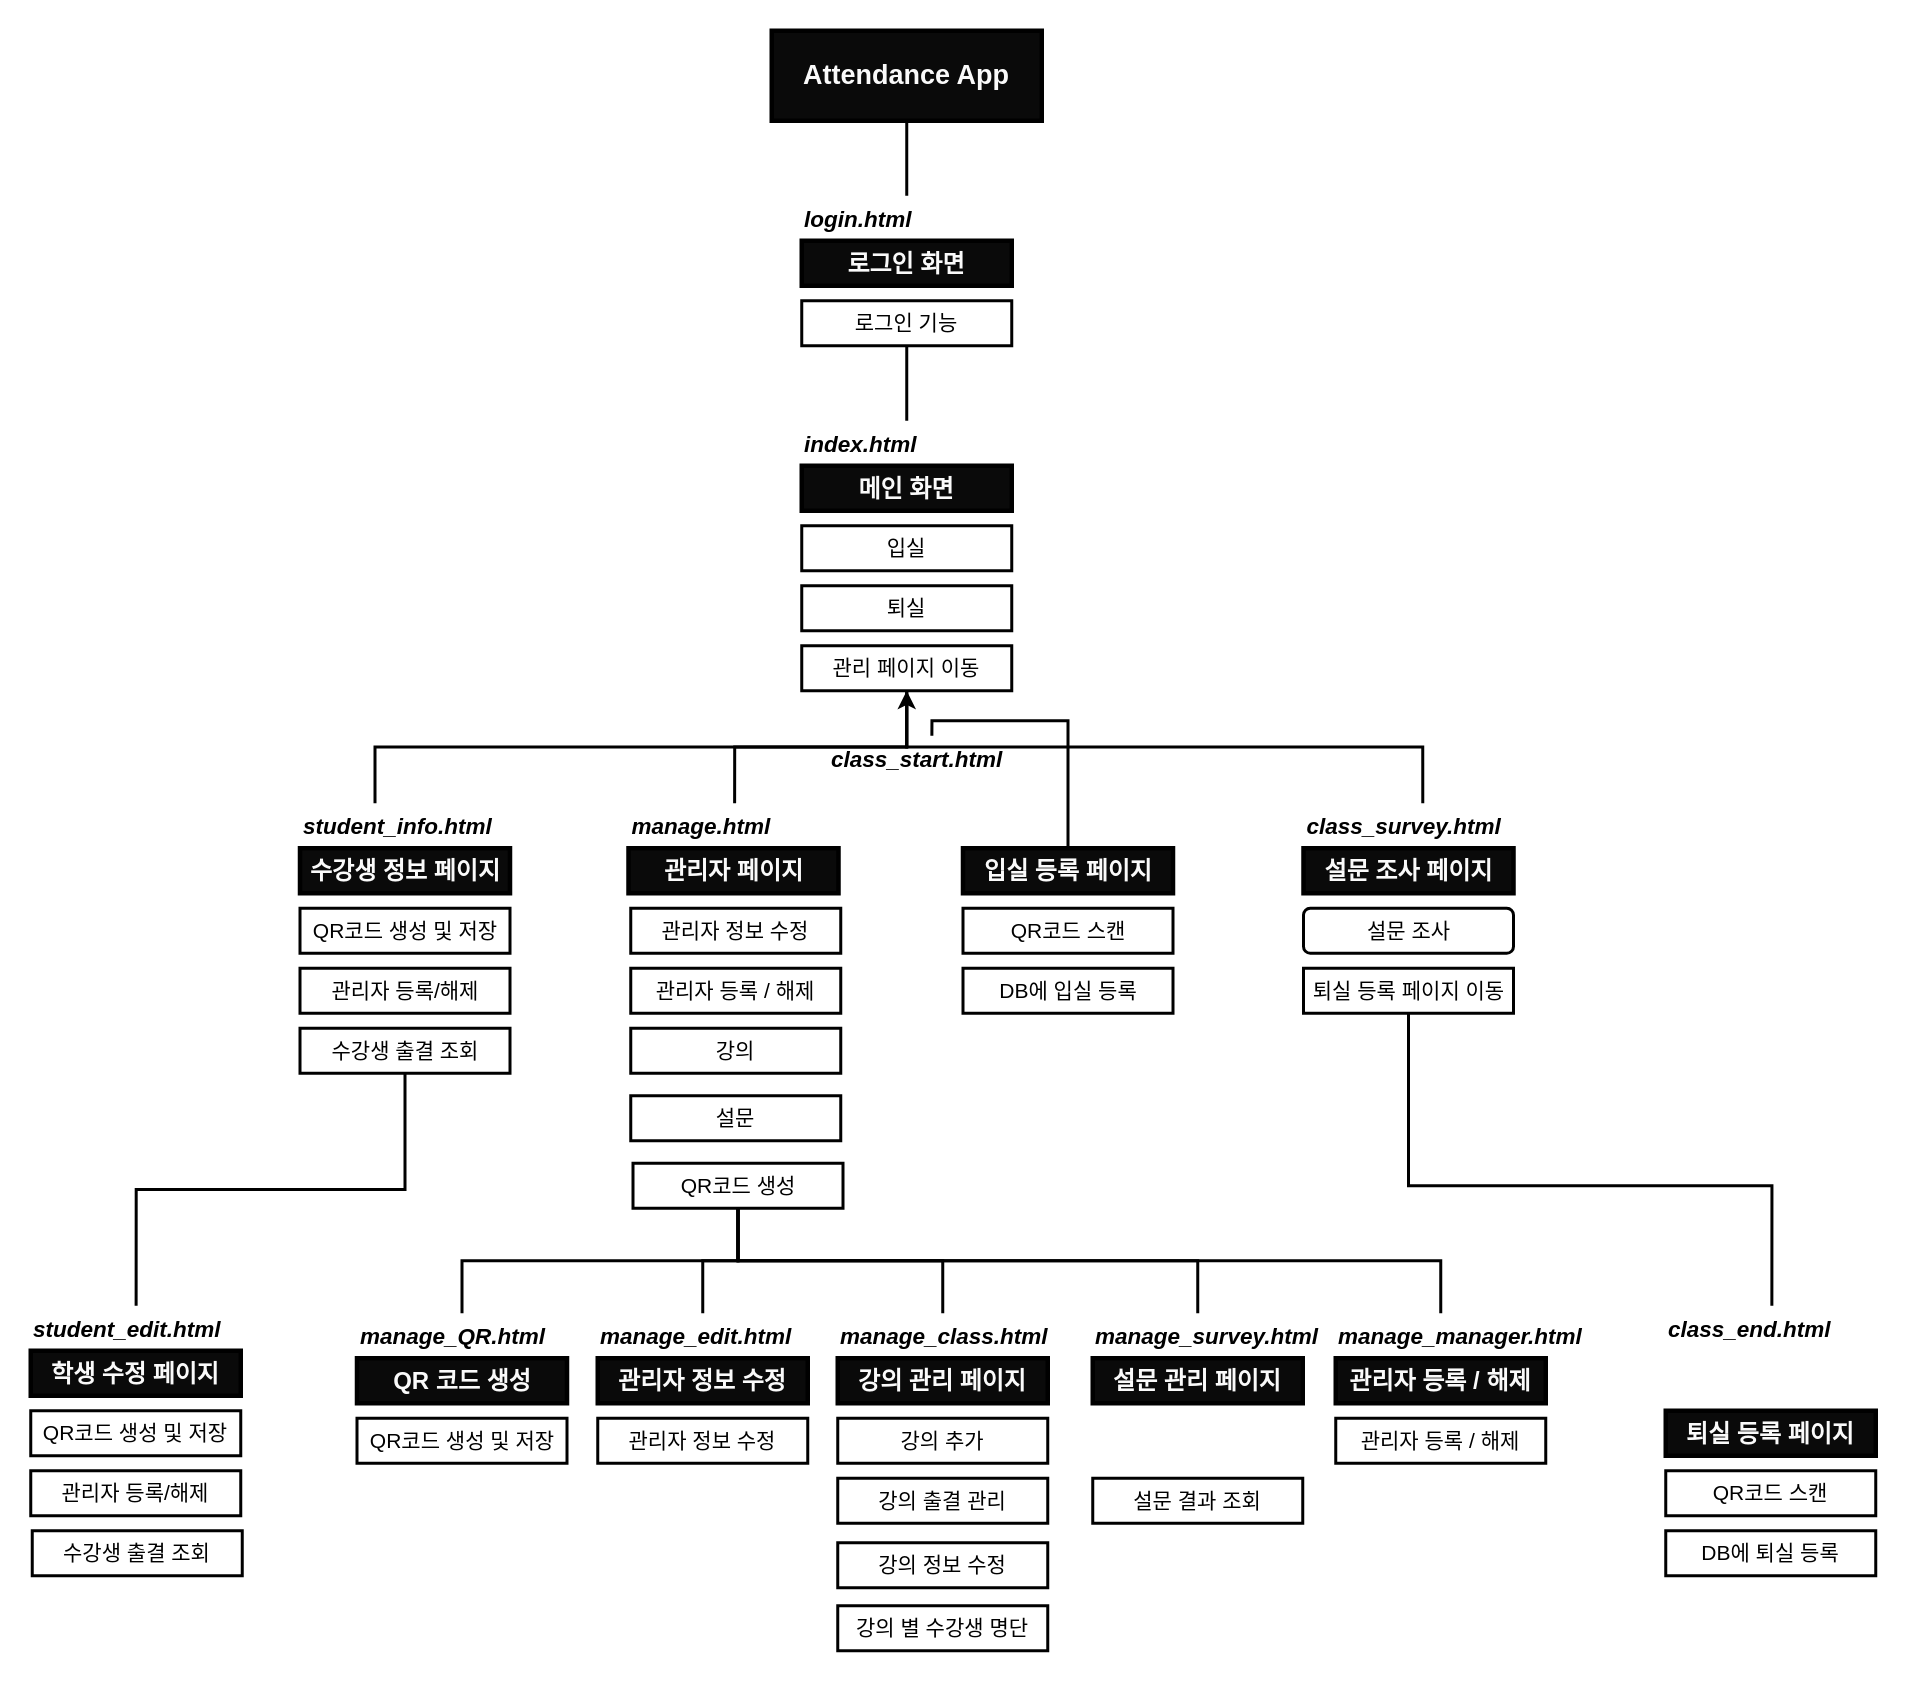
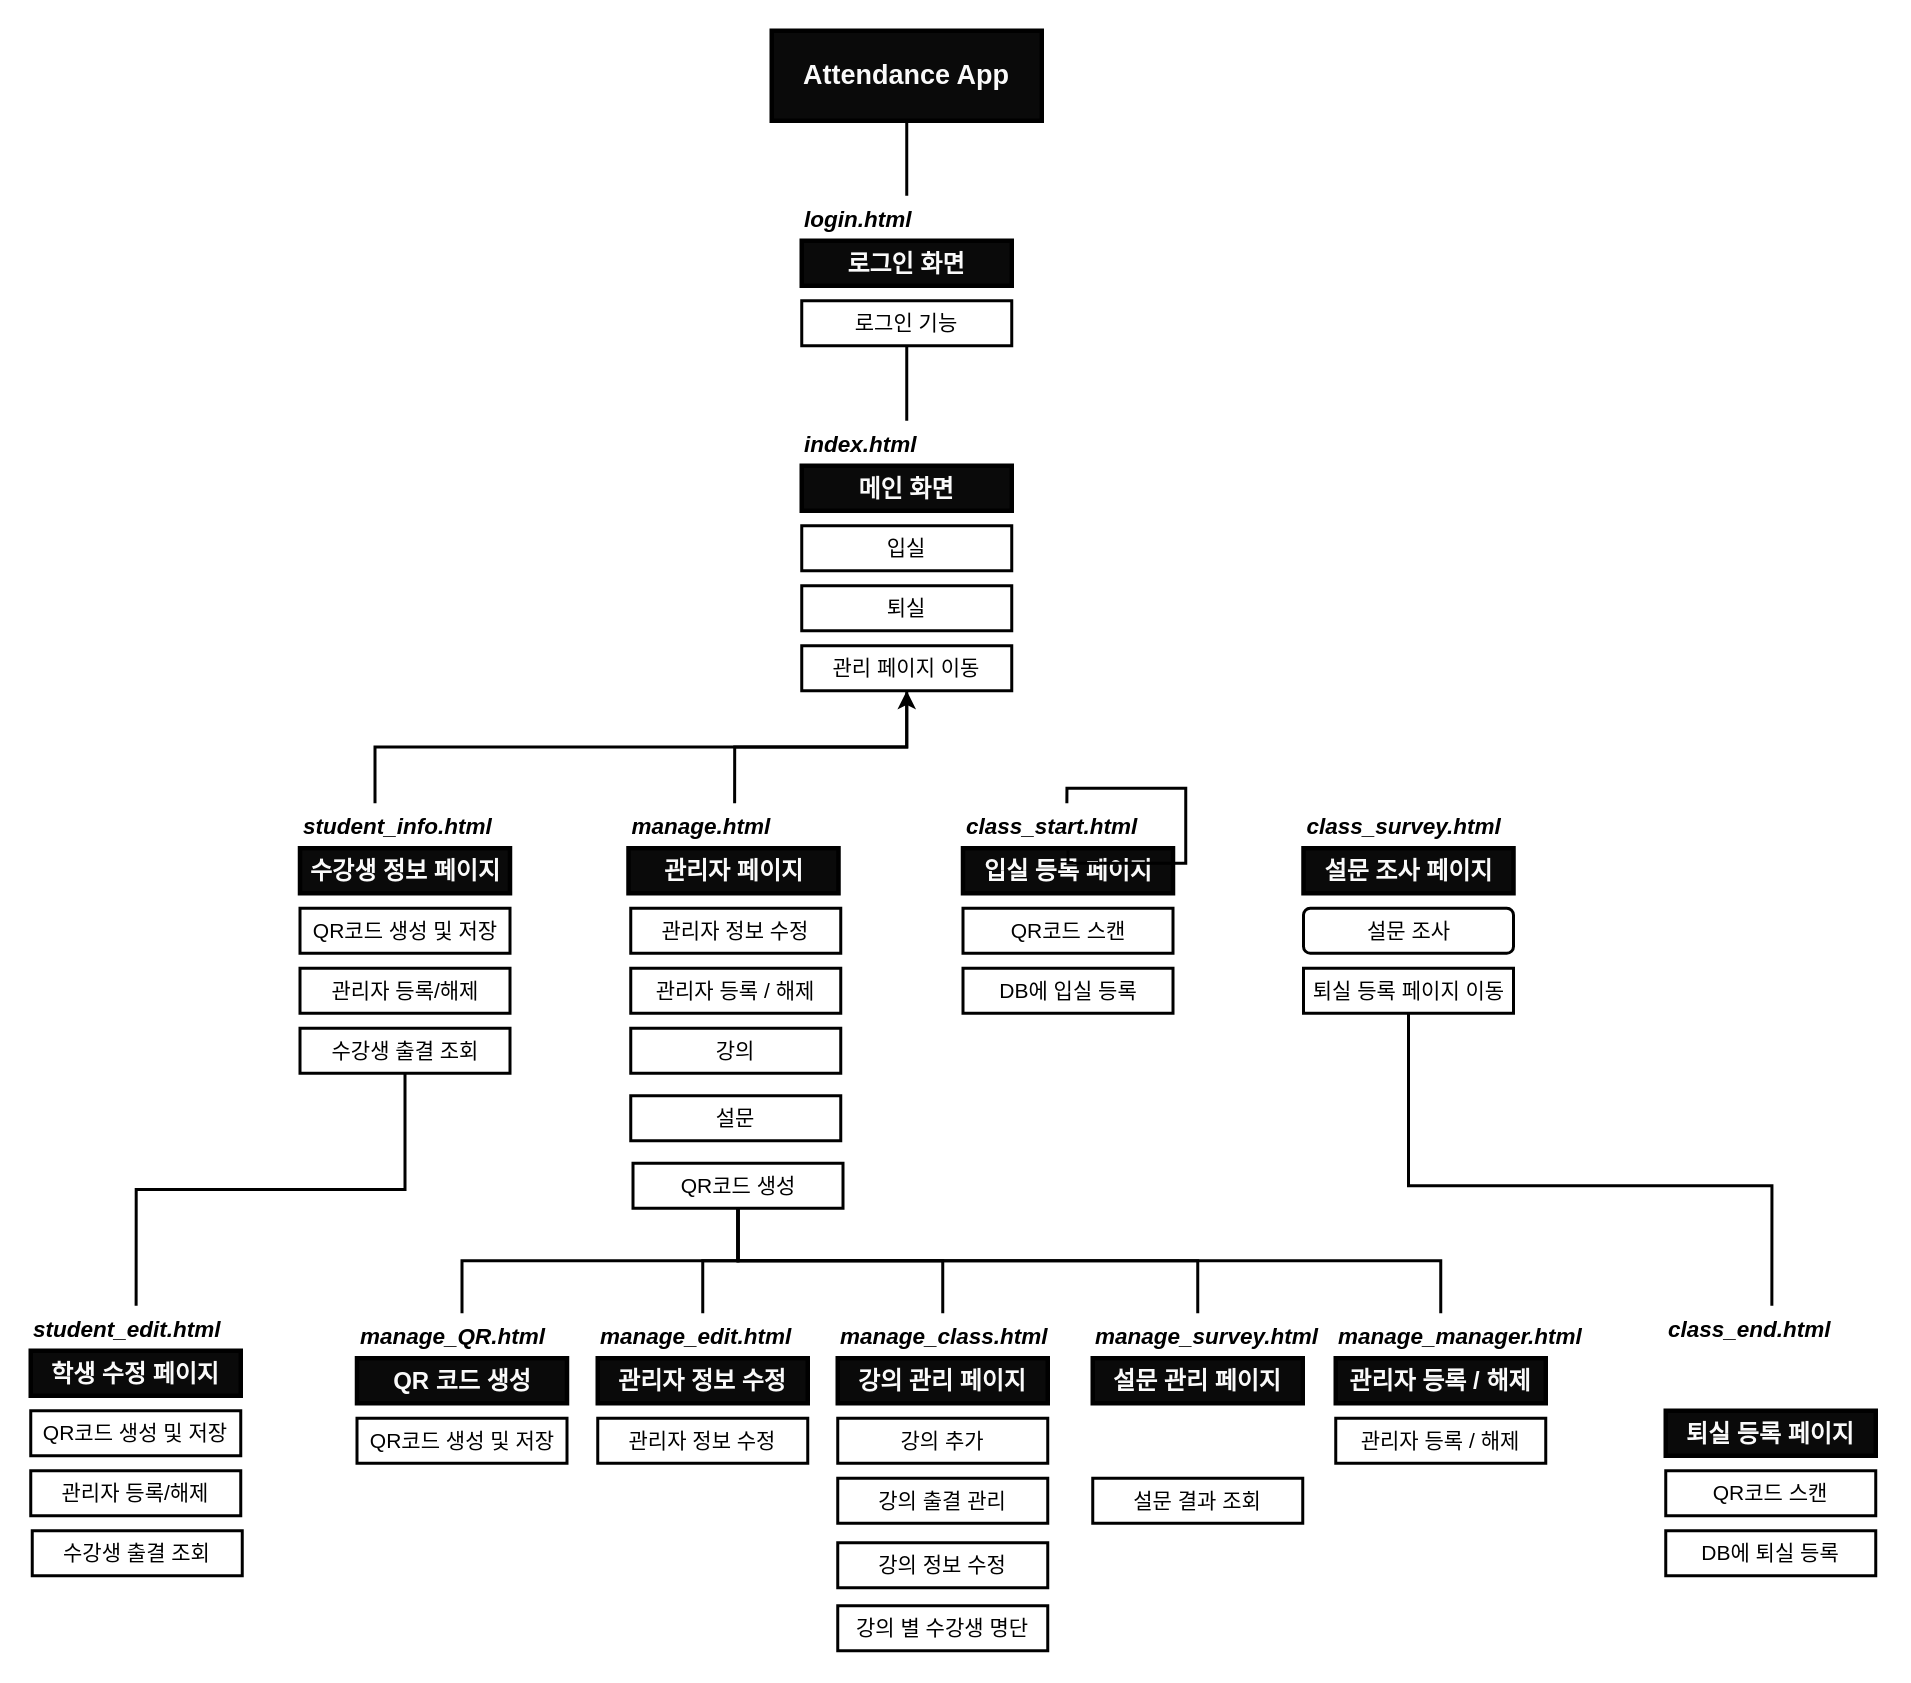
(1194, 747) -> none
(932, 758) -> (1067, 826)
